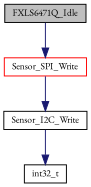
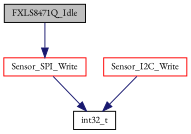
(45, 13) -> (45, 13)
(45, 89) -> (66, 90)
(45, 120) -> (145, 67)
